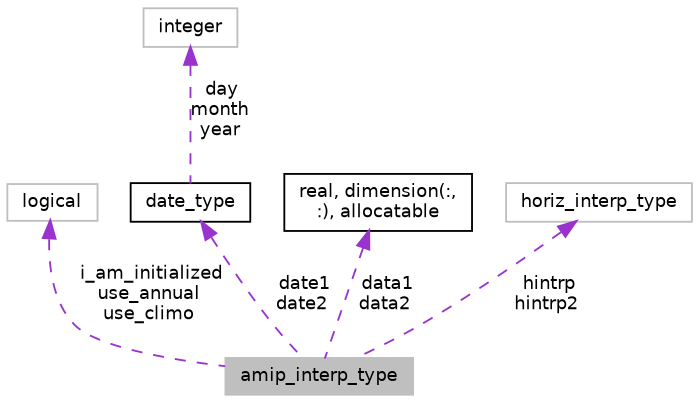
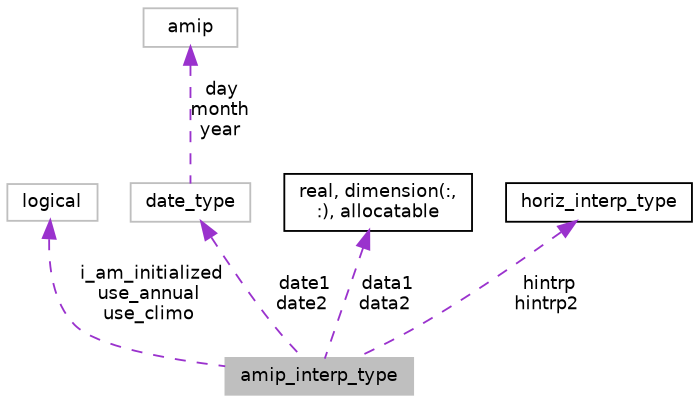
(190, 28) -> (190, 28)
(190, 202) -> (190, 202)
(599, 202) -> (599, 202)
